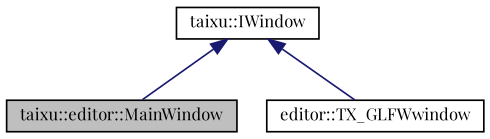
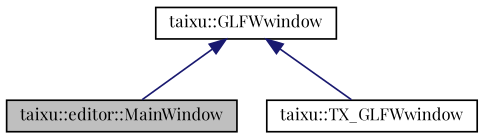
(248, 23) -> (246, 23)
(375, 116) -> (372, 116)
